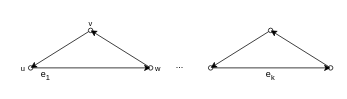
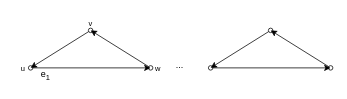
(270, 75) -> none
